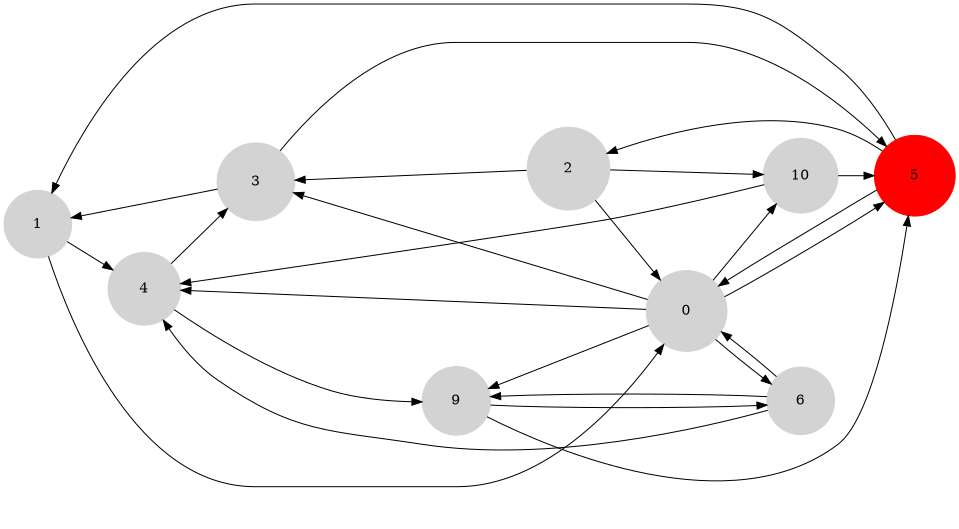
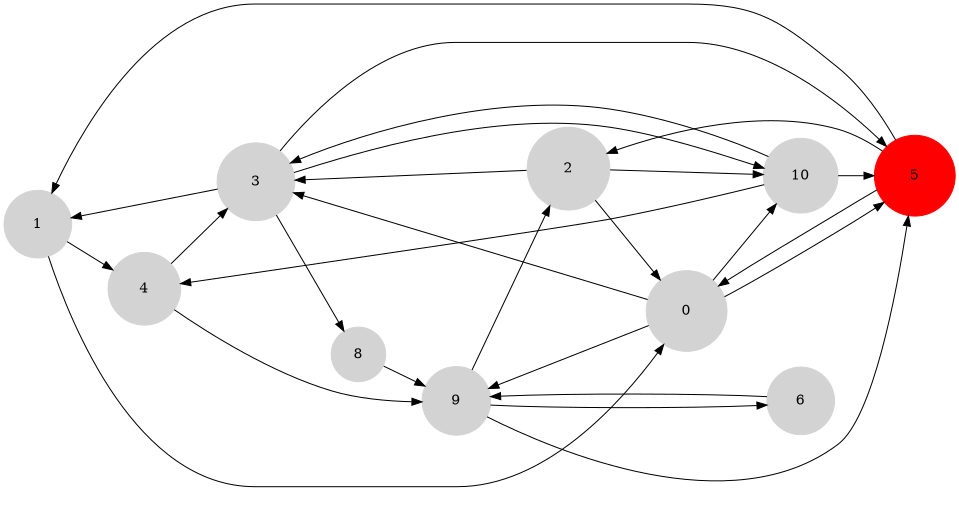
none -> (535, 106)
none -> (524, 124)
none -> (509, 292)
(419, 300) -> none
none -> (358, 354)
(753, 357) -> none
(739, 359) -> none
(453, 447) -> none
